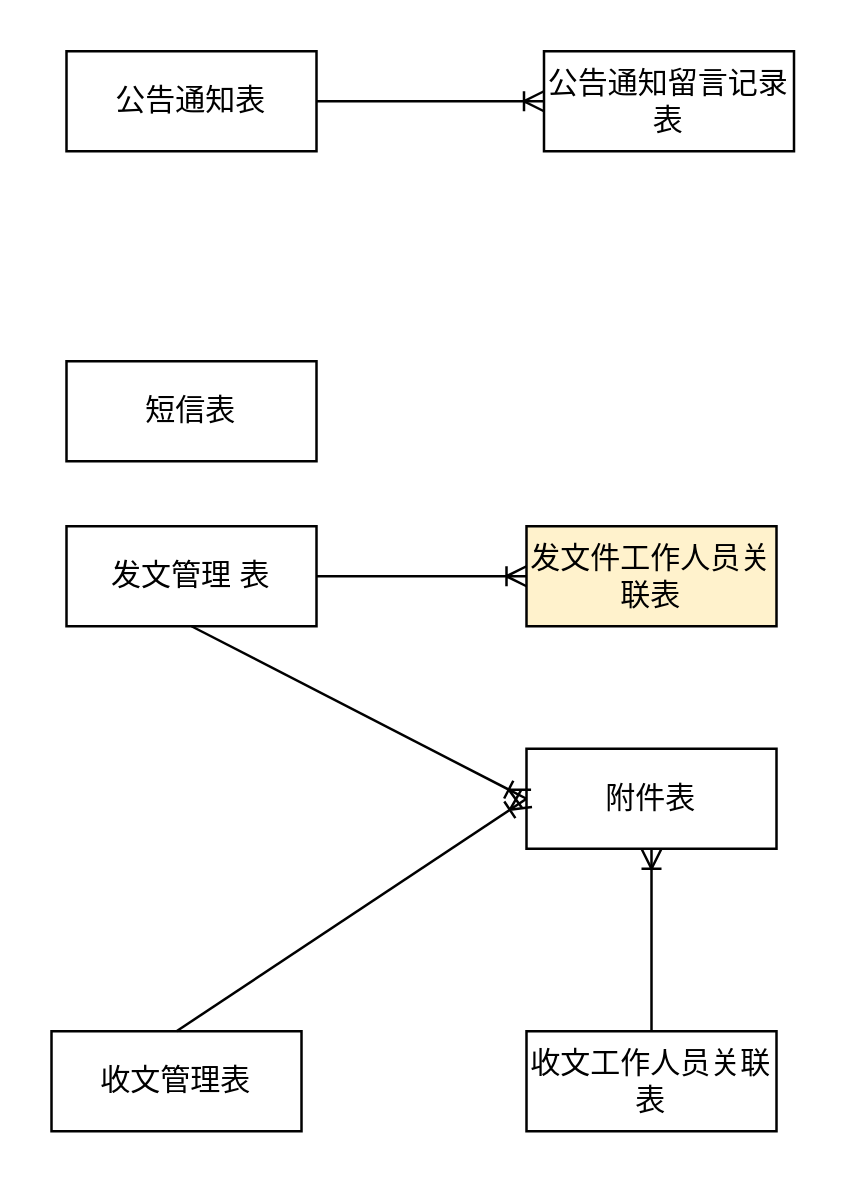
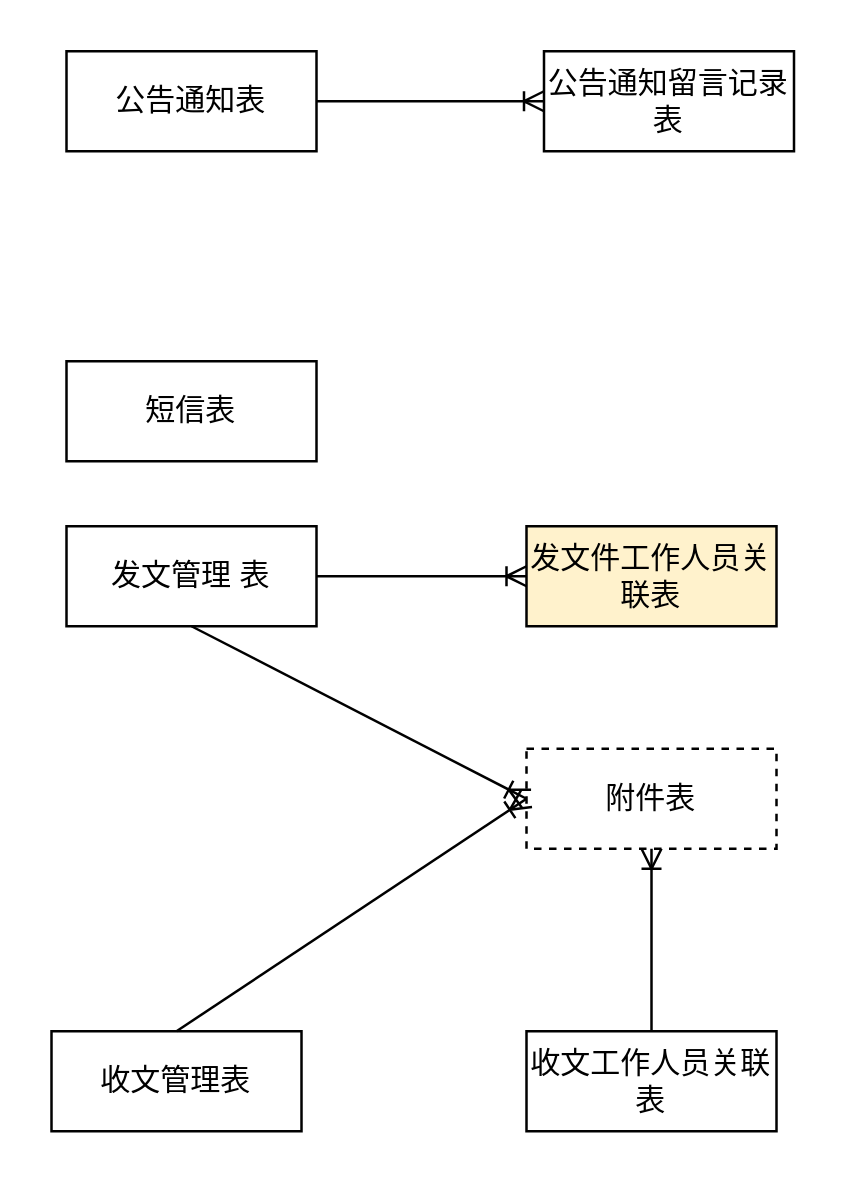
(651, 799) -> (651, 799)
